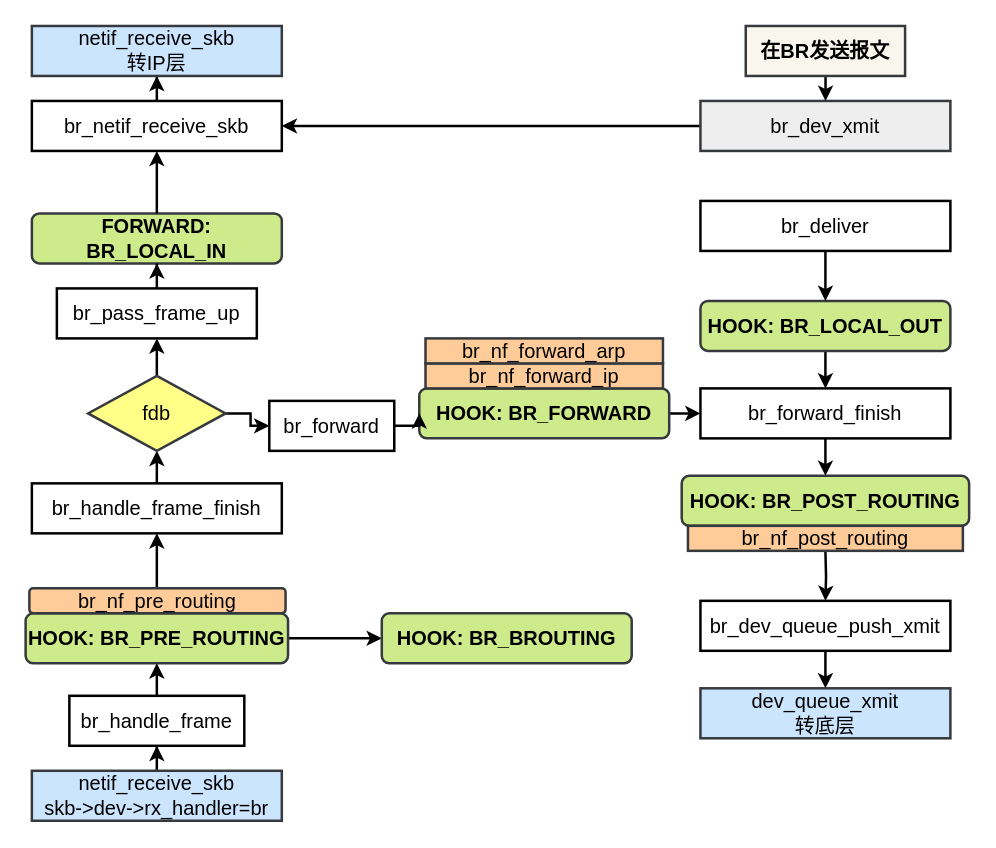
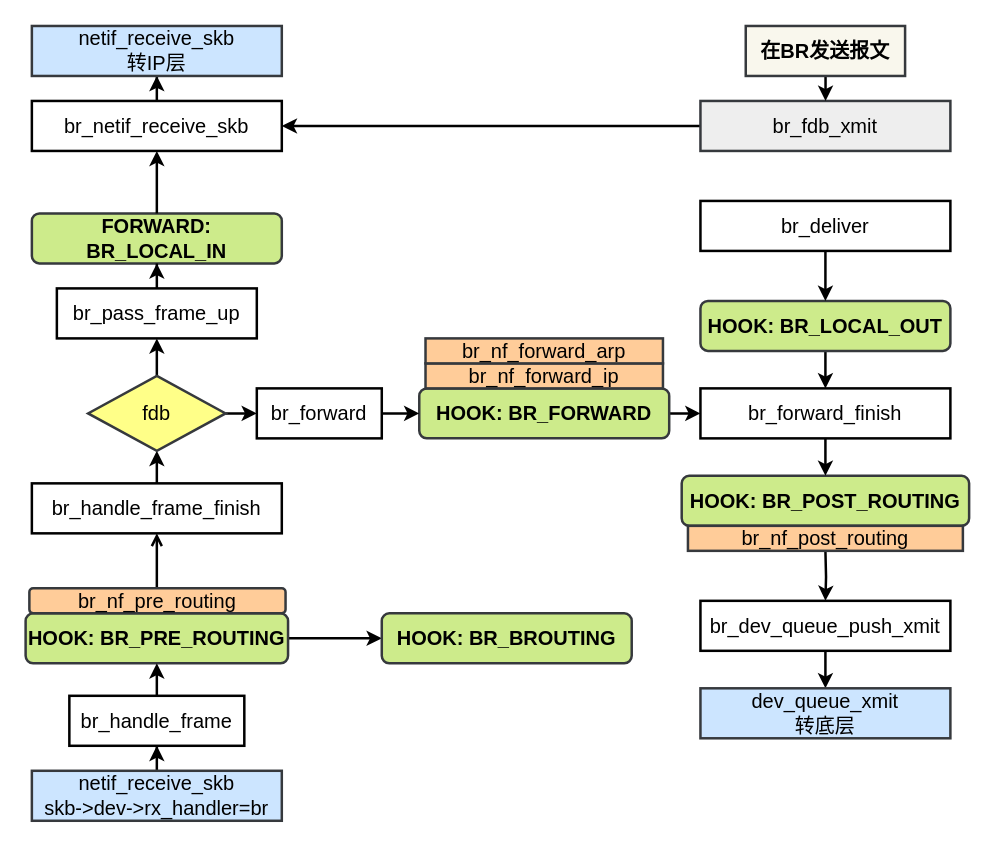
(826, 126) -> (826, 126)
(332, 426) -> (319, 413)
(157, 545) -> (157, 544)
